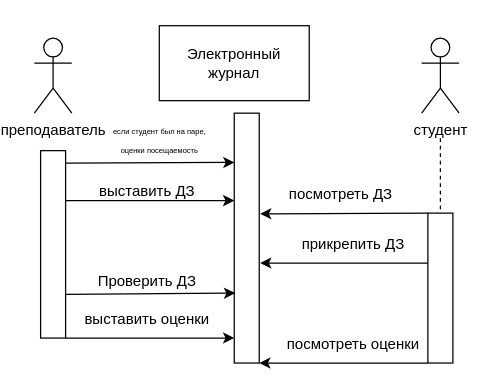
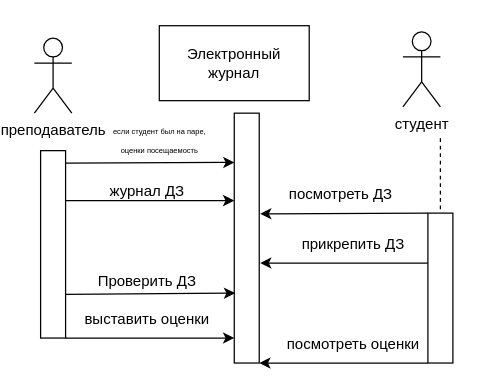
(441, 76) -> (422, 69)
(148, 192) -> (148, 192)
